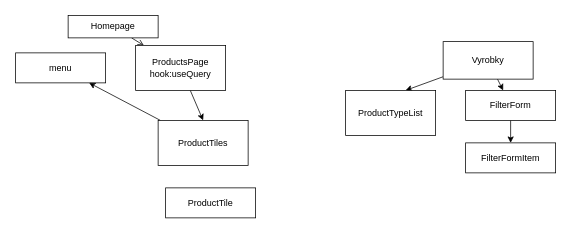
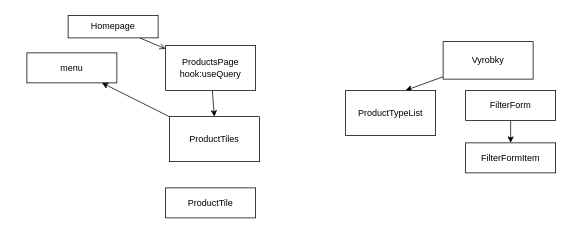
(60, 68) -> (72, 68)
(180, 68) -> (210, 68)
(499, 82) -> none
(203, 143) -> (214, 139)
